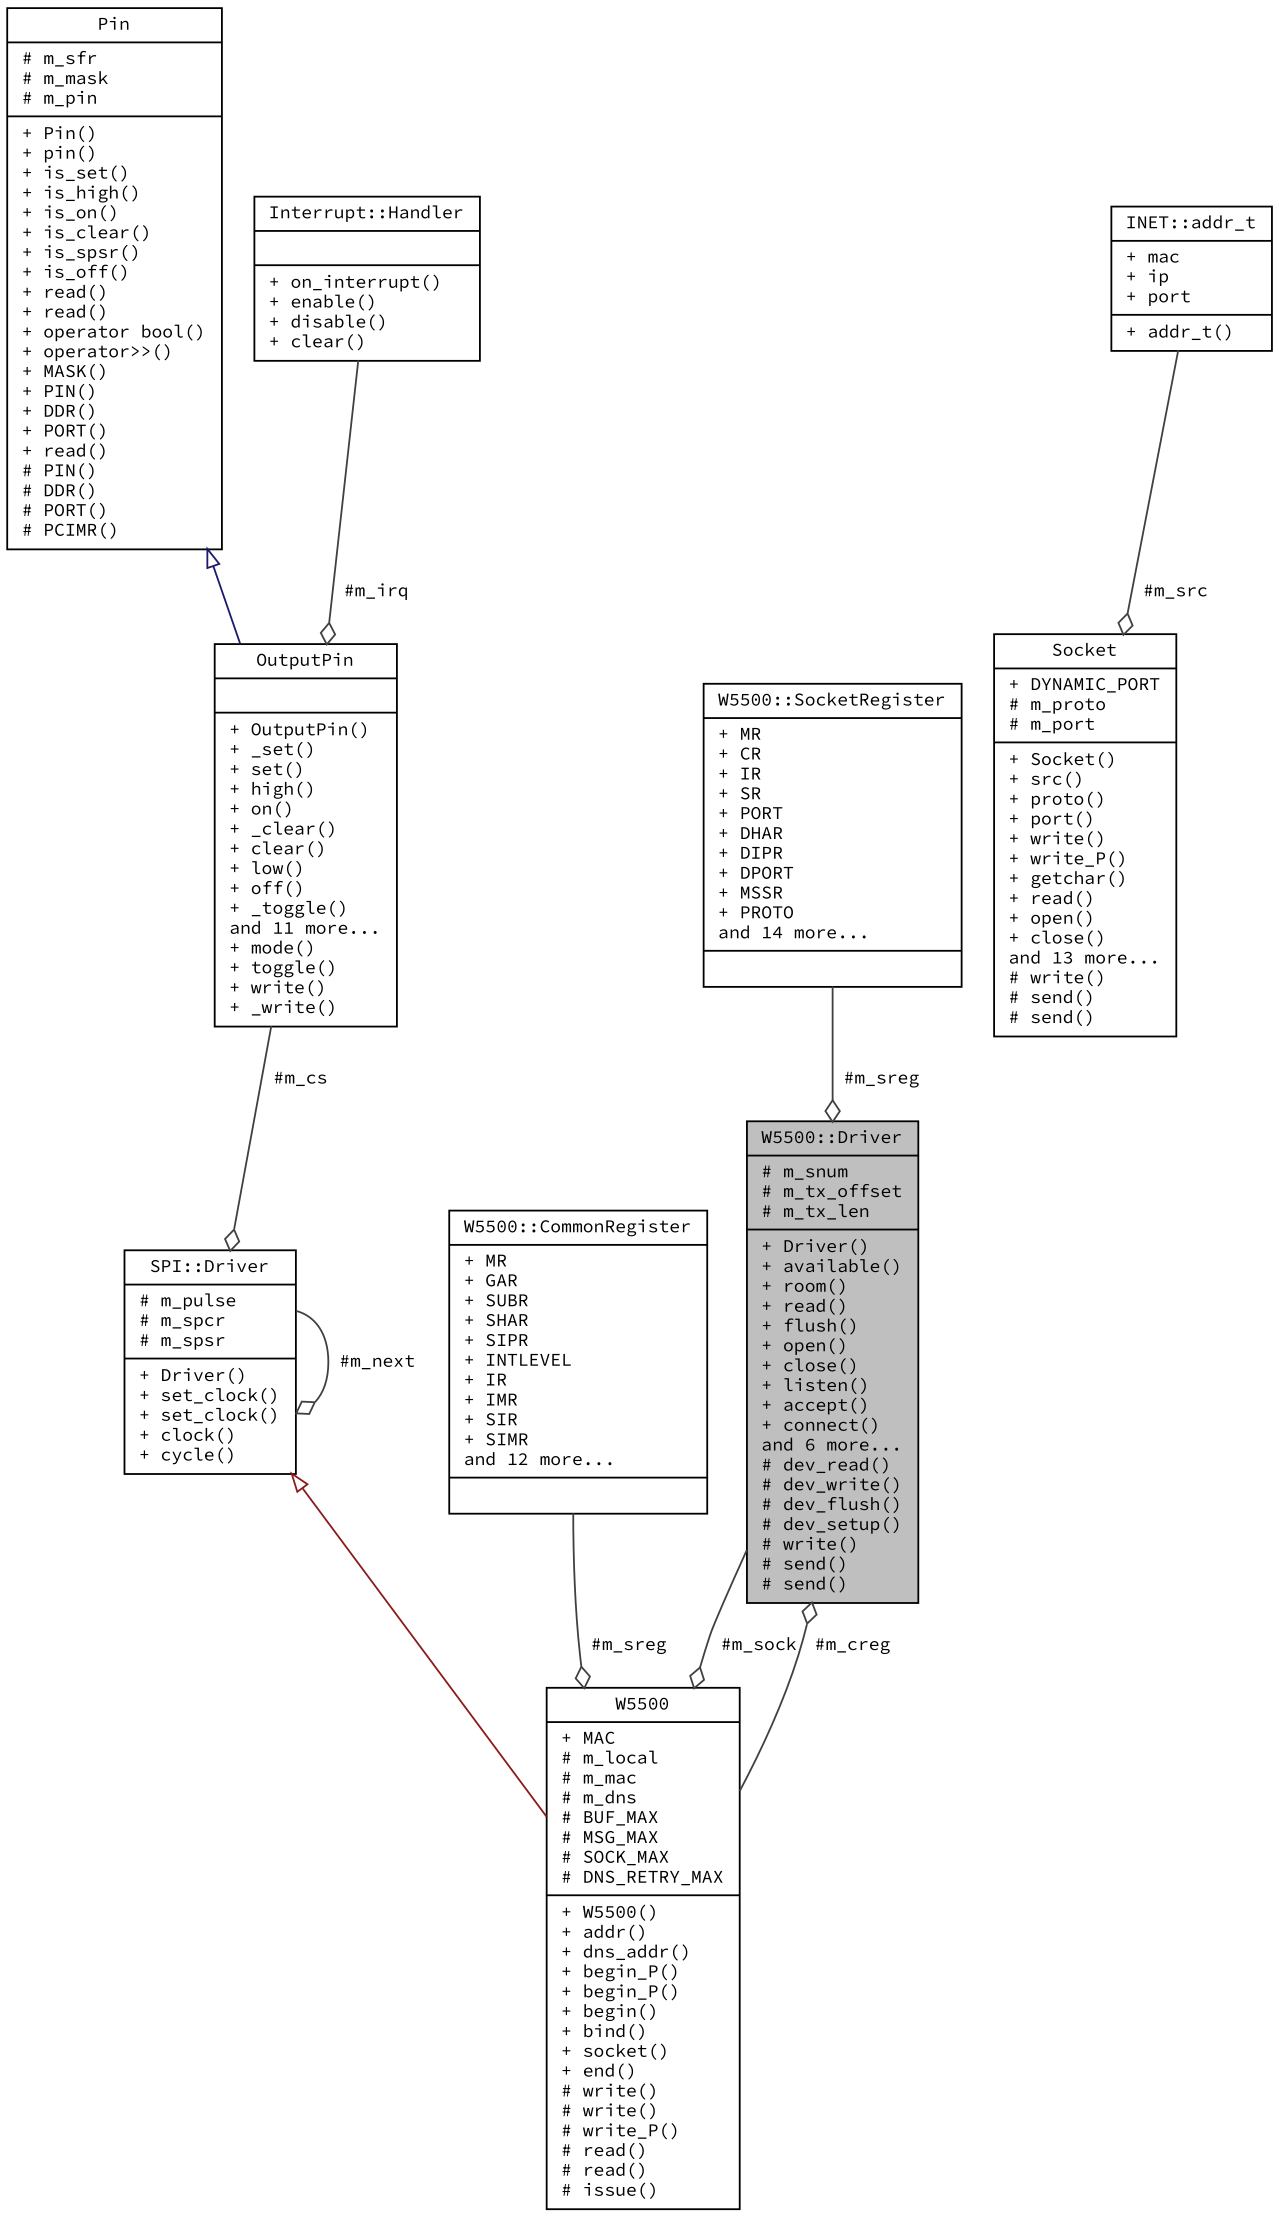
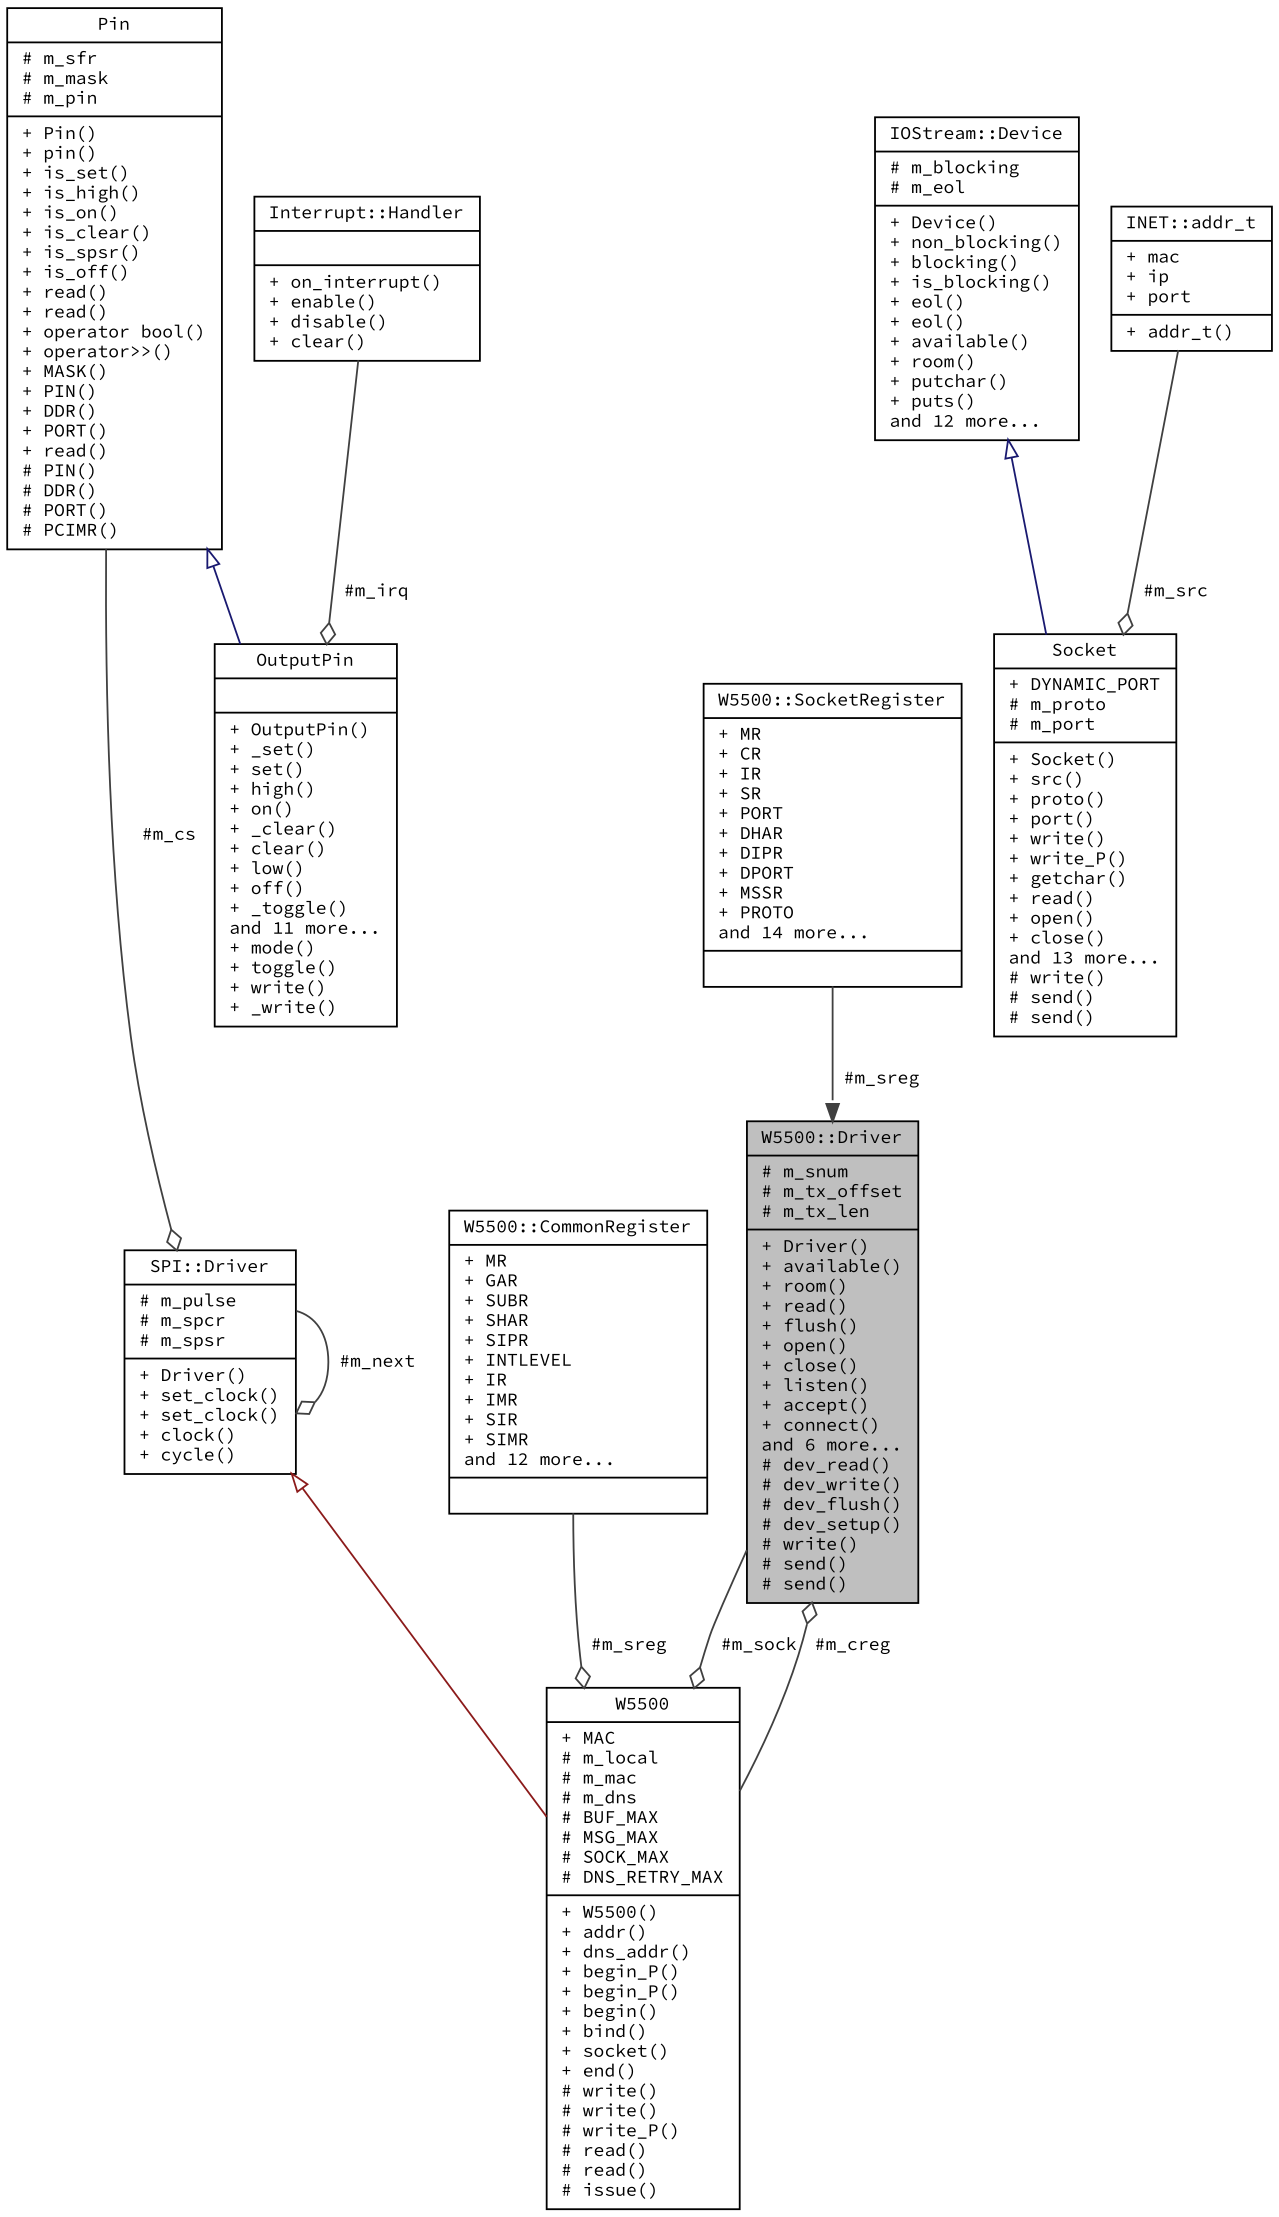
none -> (977, 279)
(833, 1043) -> (833, 1043)
(253, 1127) -> (116, 892)
